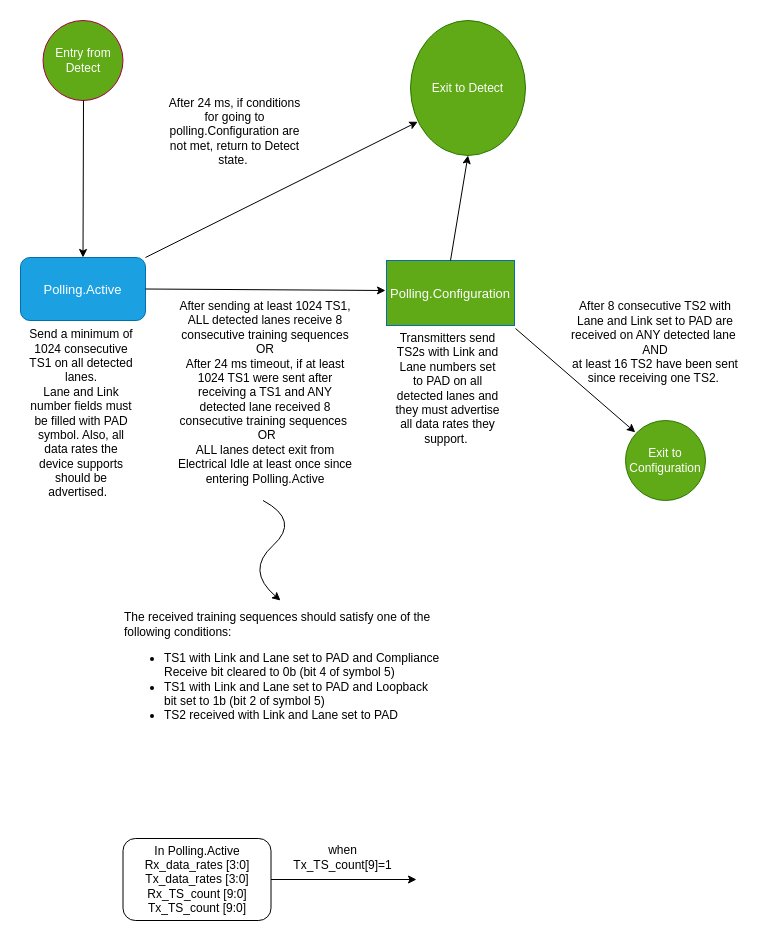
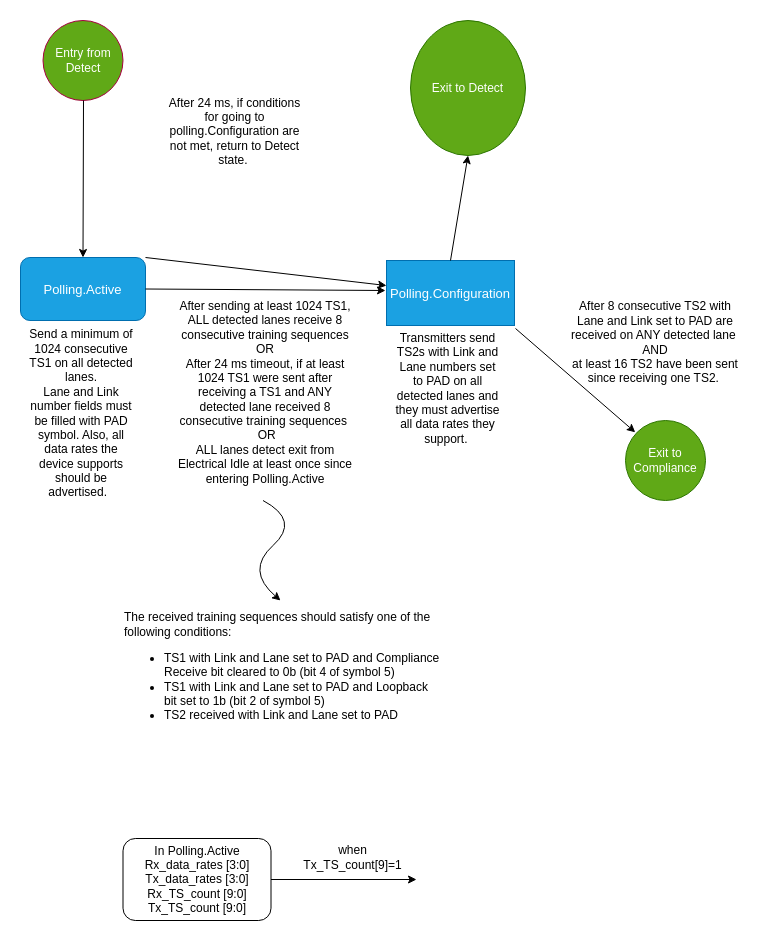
(278, 191) -> (263, 271)
(451, 293) -> (451, 293)
(666, 461) -> (666, 461)
(343, 857) -> (353, 857)
